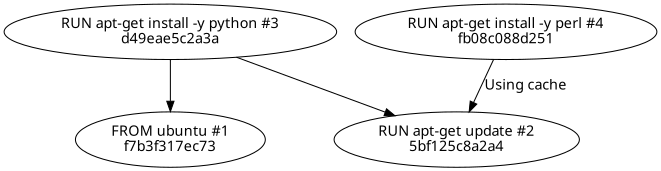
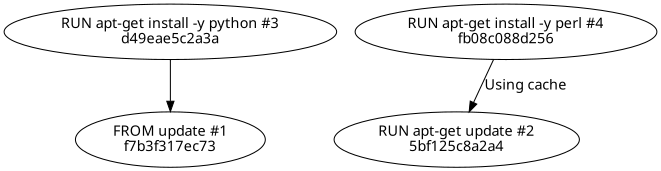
(506, 32) -> (506, 32)
(311, 85) -> none
(170, 140) -> (170, 140)
